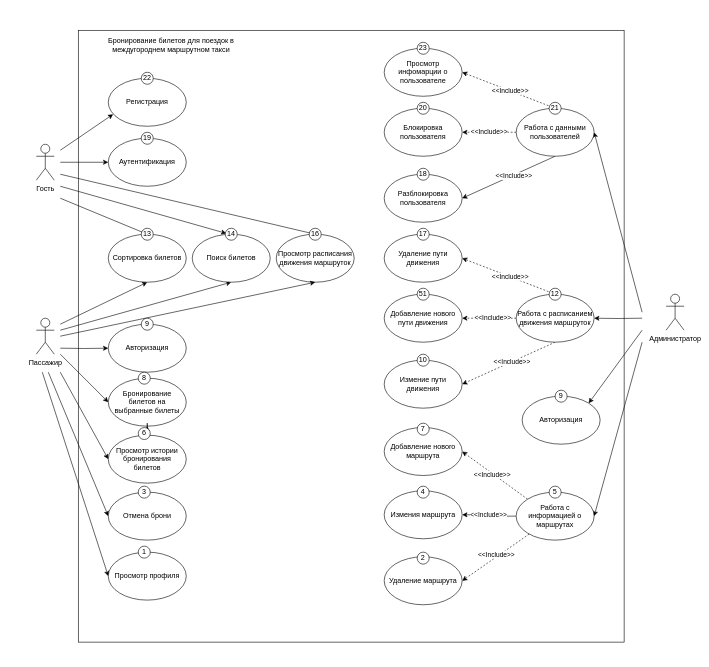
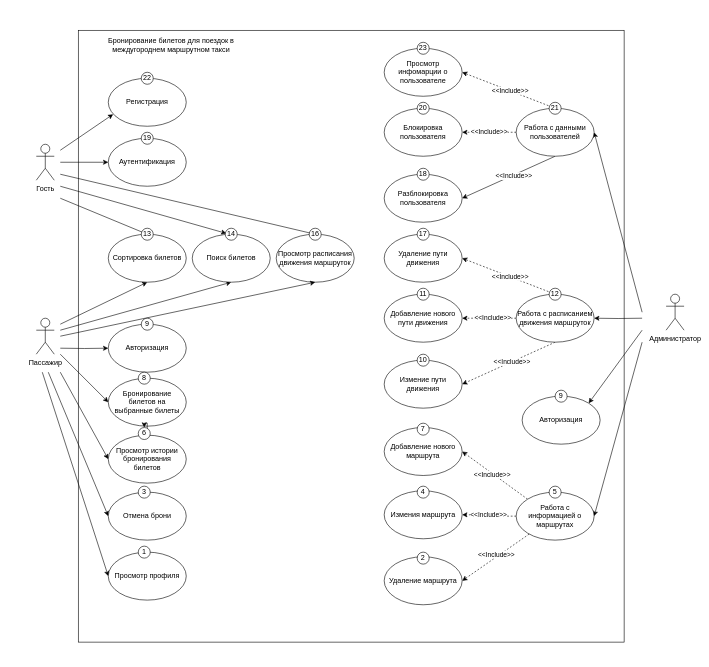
(423, 294) -> (423, 294)
(147, 423) -> (147, 424)
(511, 516) -> (511, 516)
